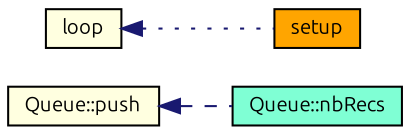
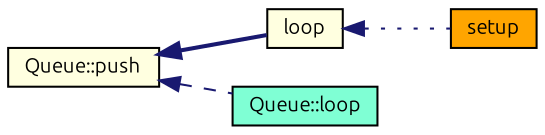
none -> (223, 43)
(317, 106) -> (305, 106)
